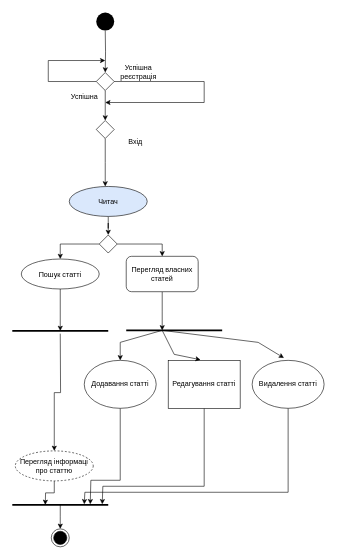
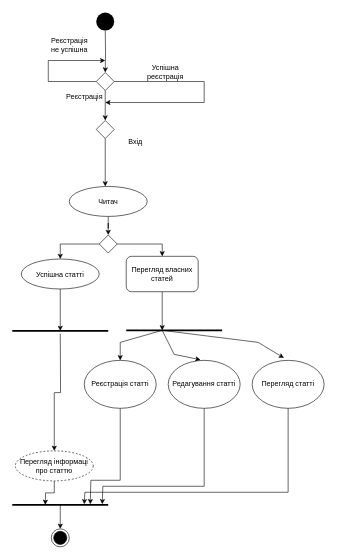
none -> (69, 45)
(138, 72) -> (165, 72)
(85, 96) -> (85, 96)
(108, 201) -> (108, 201)
(60, 274) -> (60, 274)
(120, 384) -> (120, 384)
(204, 384) -> (204, 384)
(288, 384) -> (288, 384)
